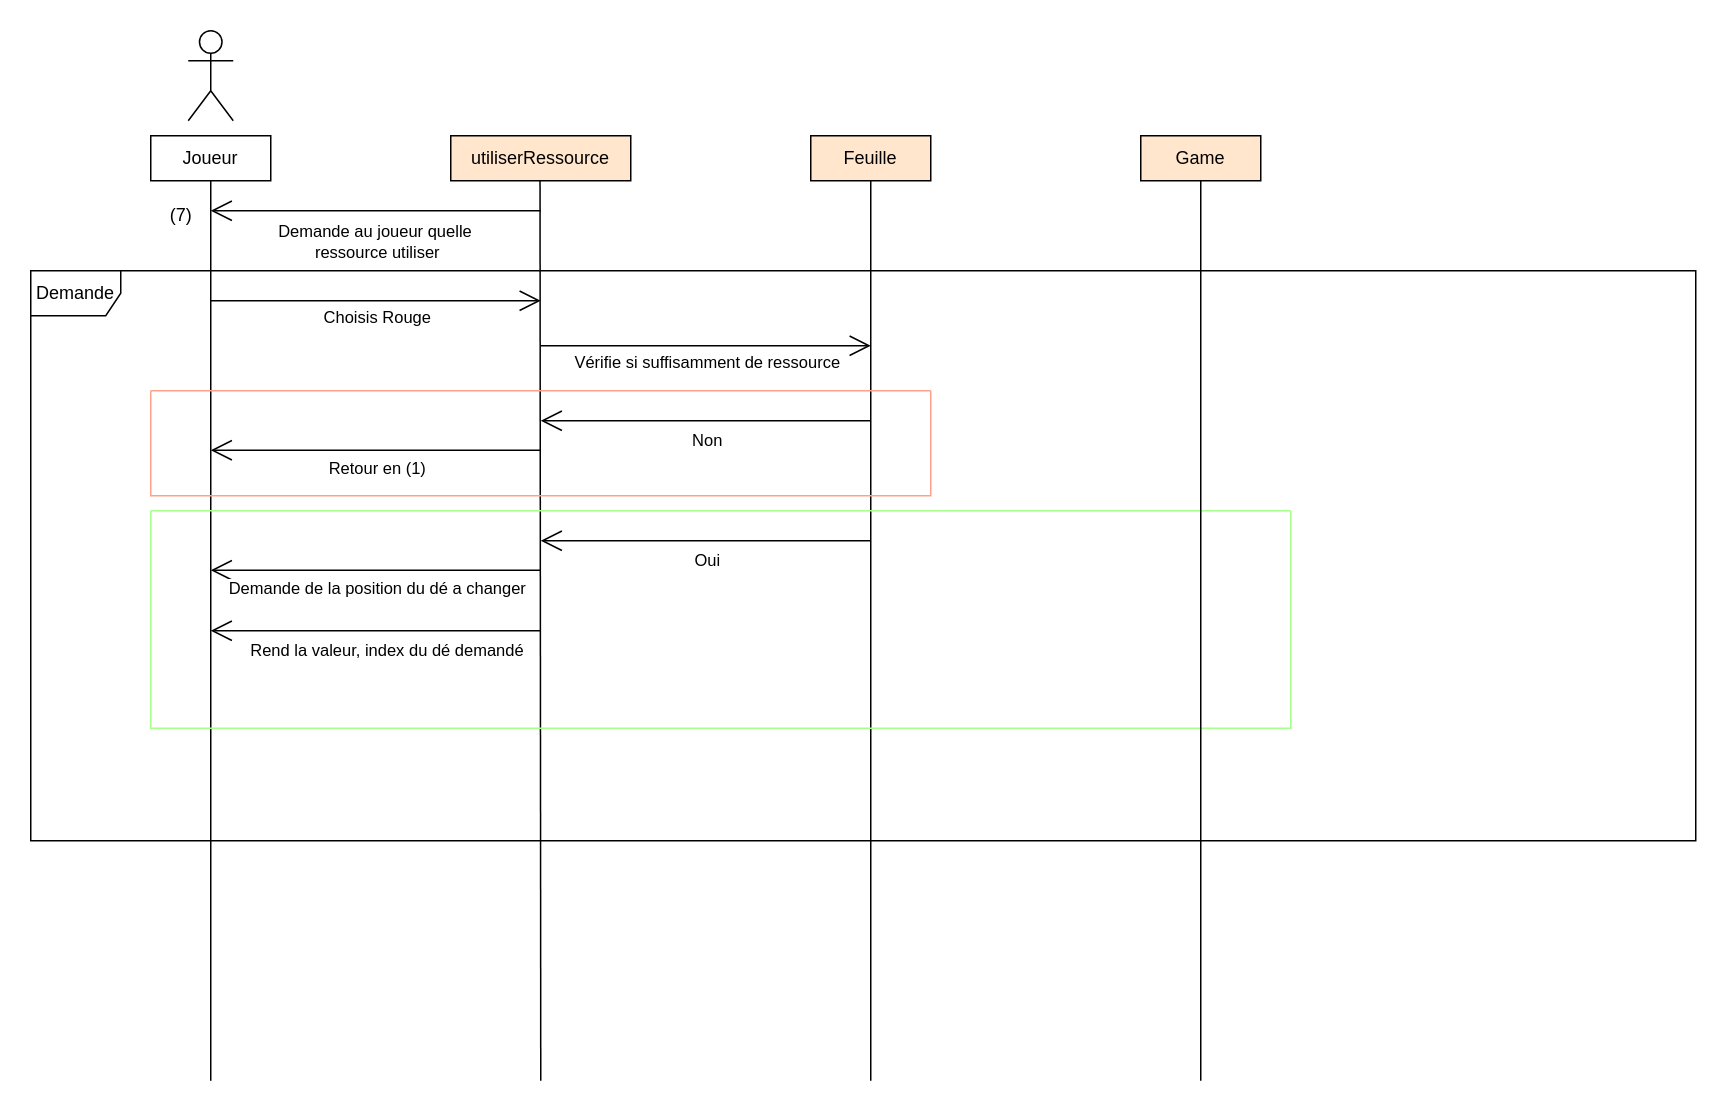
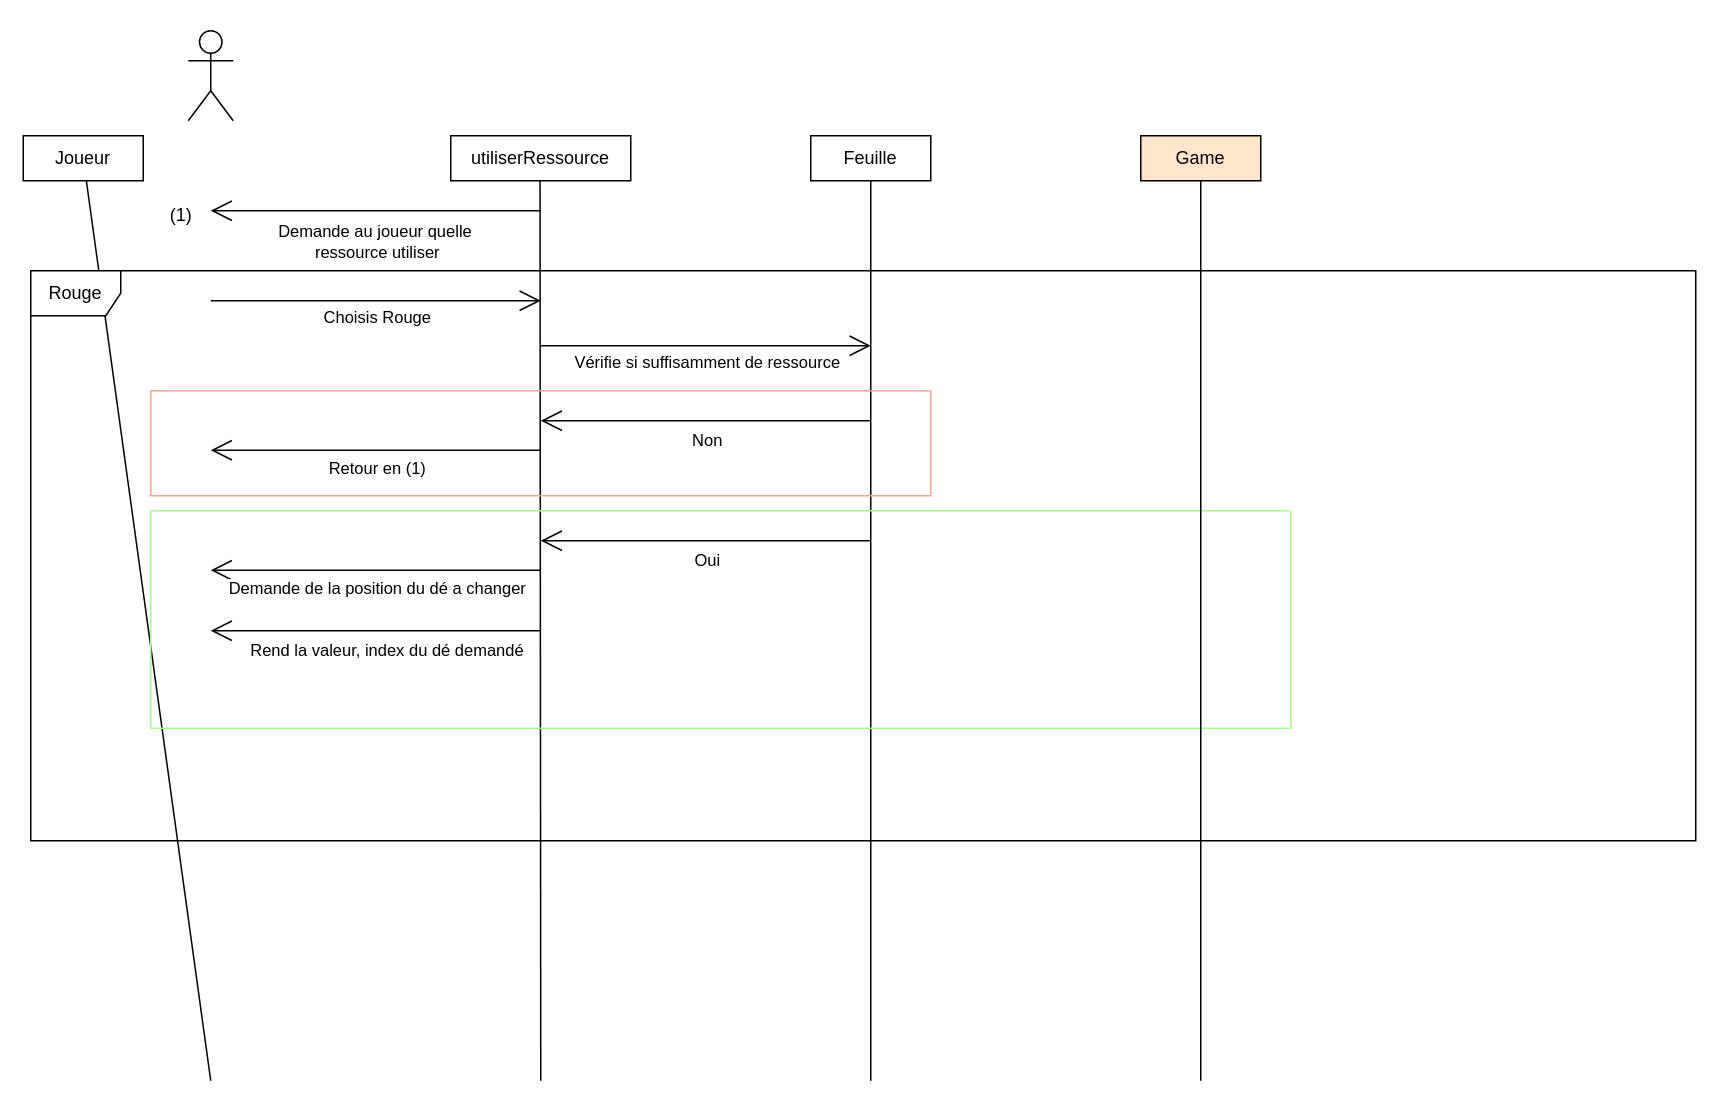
(211, 158) -> (83, 158)
(541, 158) -> (541, 158)
(871, 158) -> (871, 158)
(182, 215) -> (182, 215)
(76, 293) -> (76, 293)
